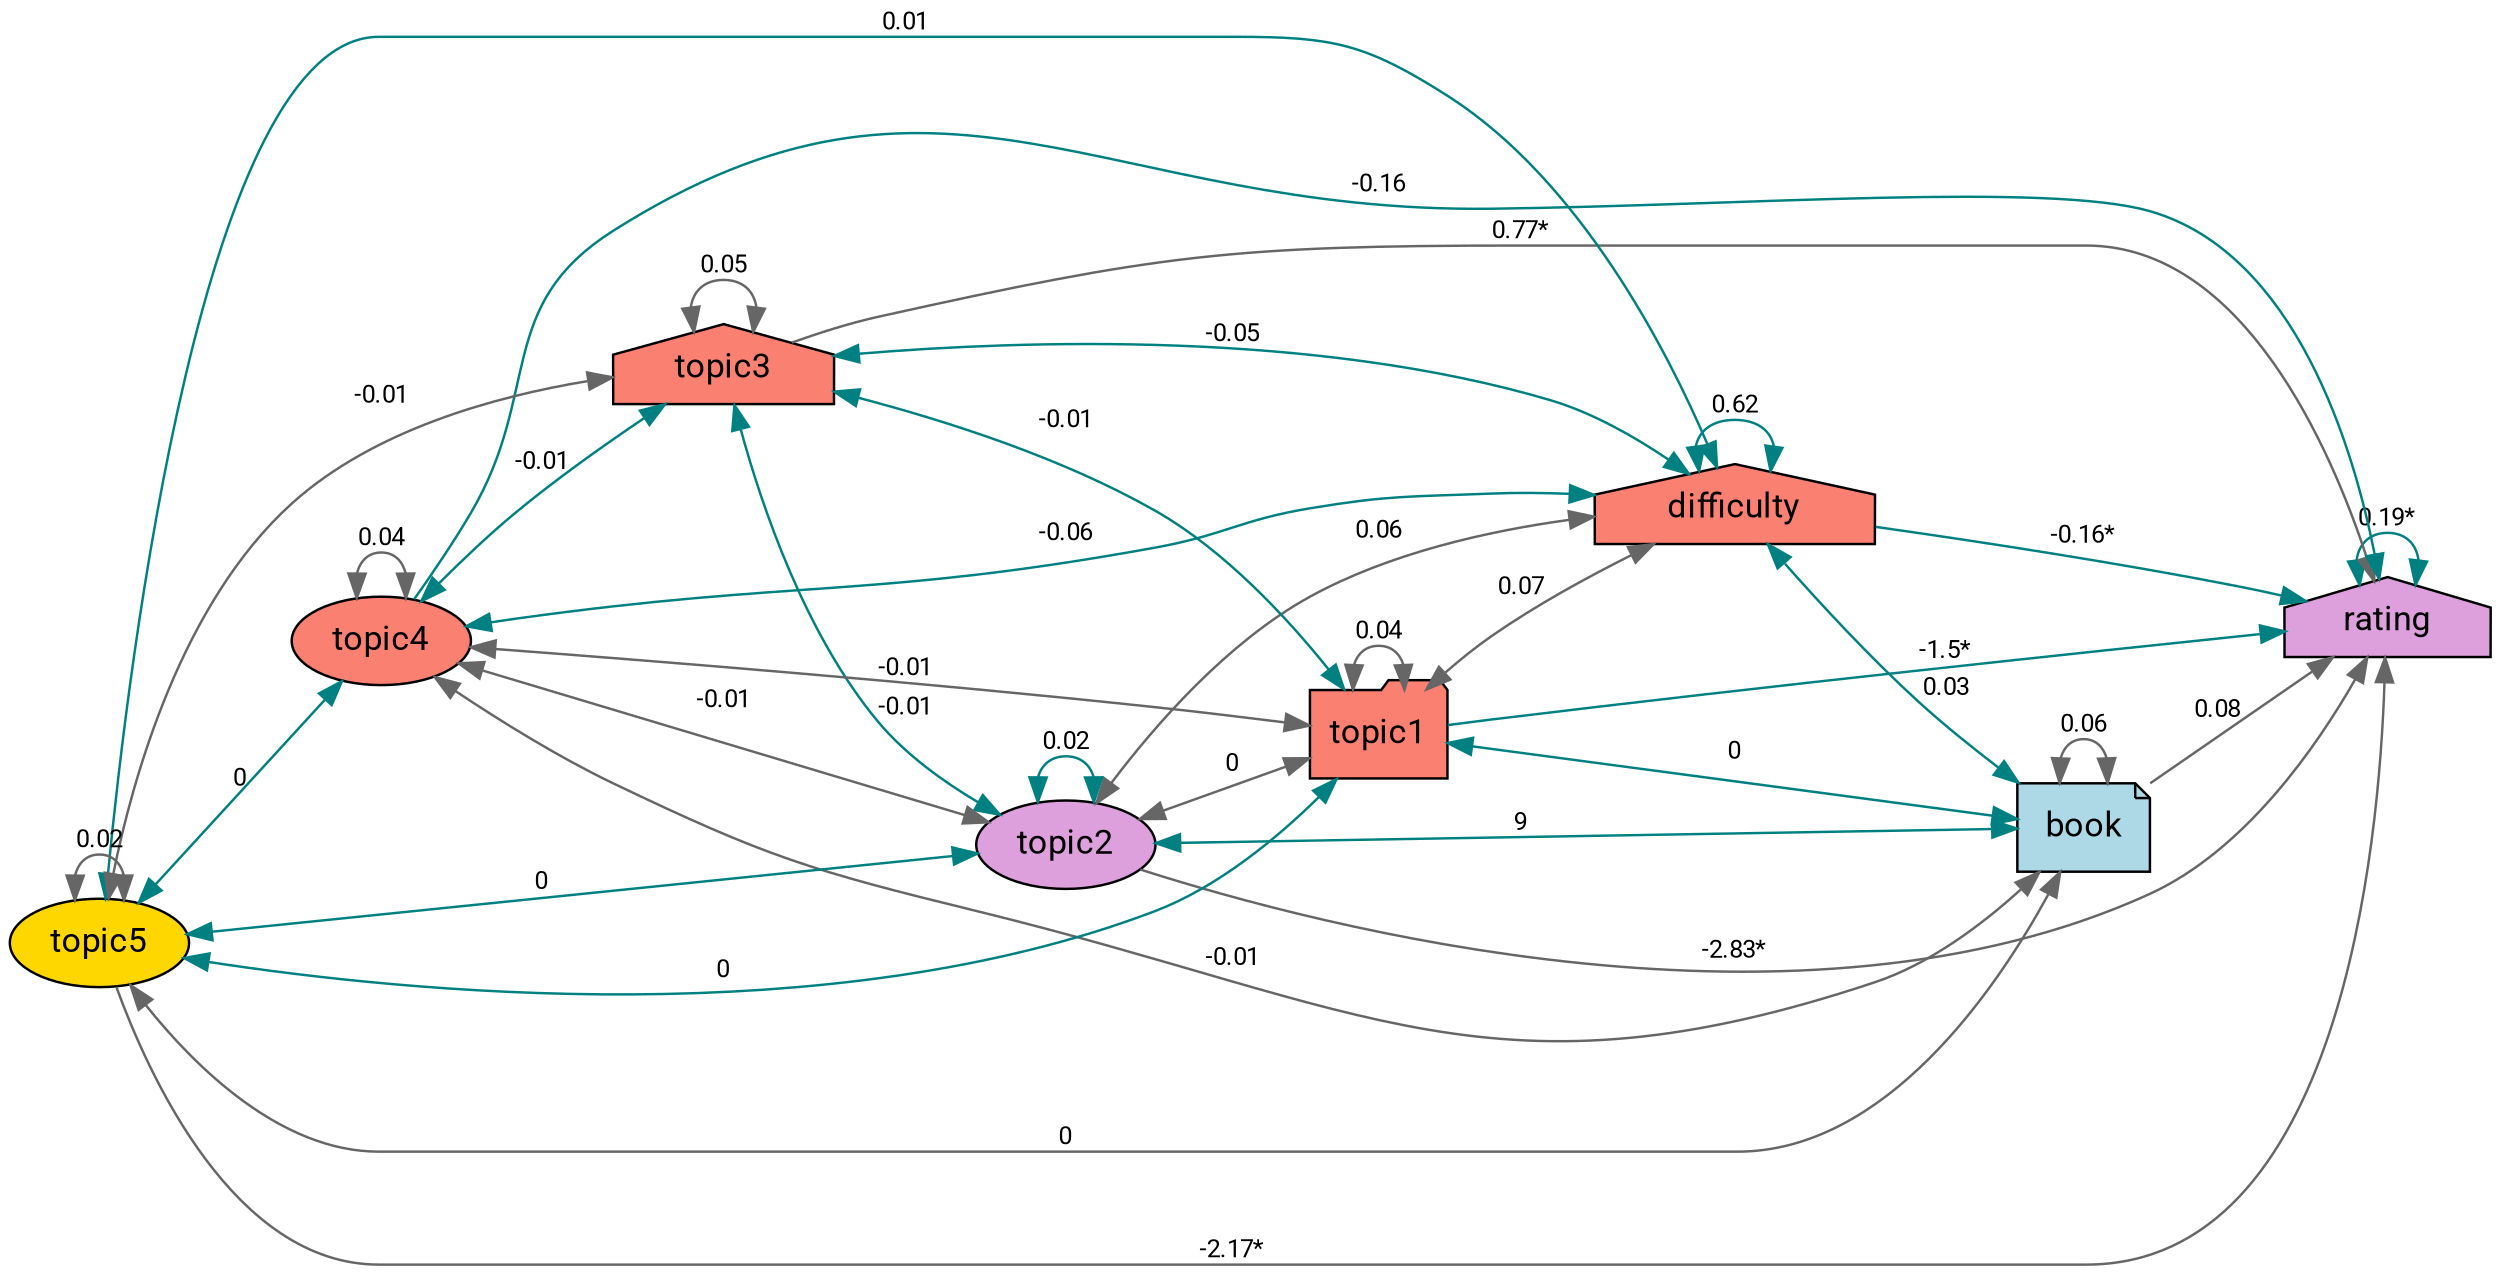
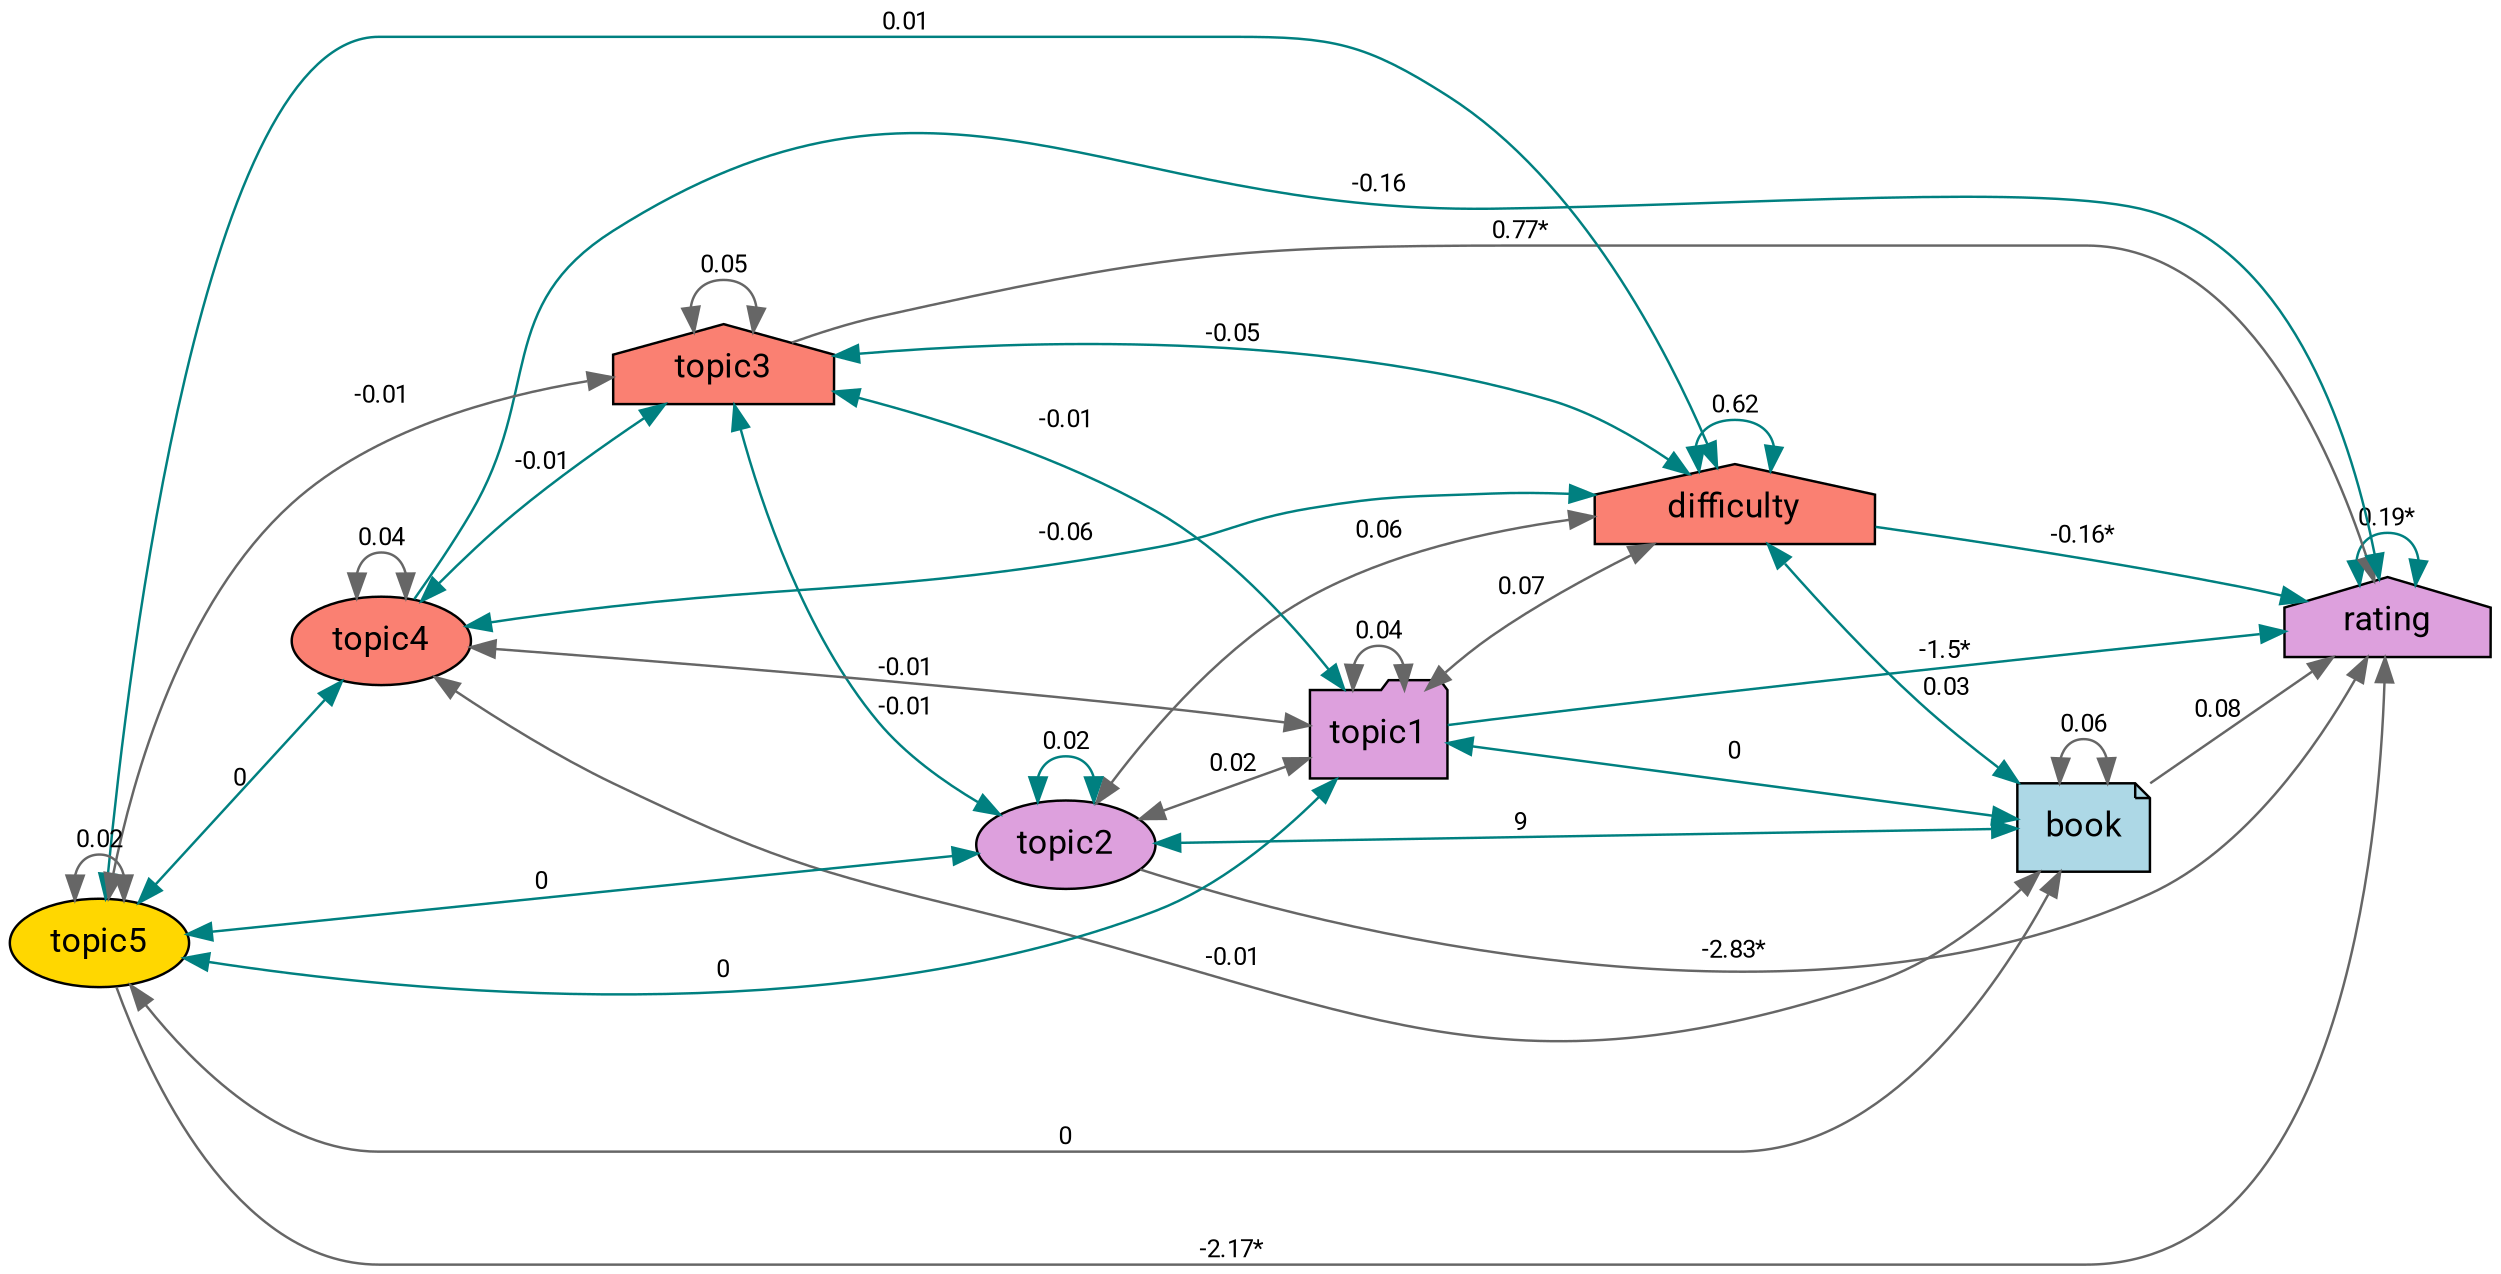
(1379, 734) -> (1379, 734)
(724, 743) -> none
(1233, 765) -> (1233, 765)
